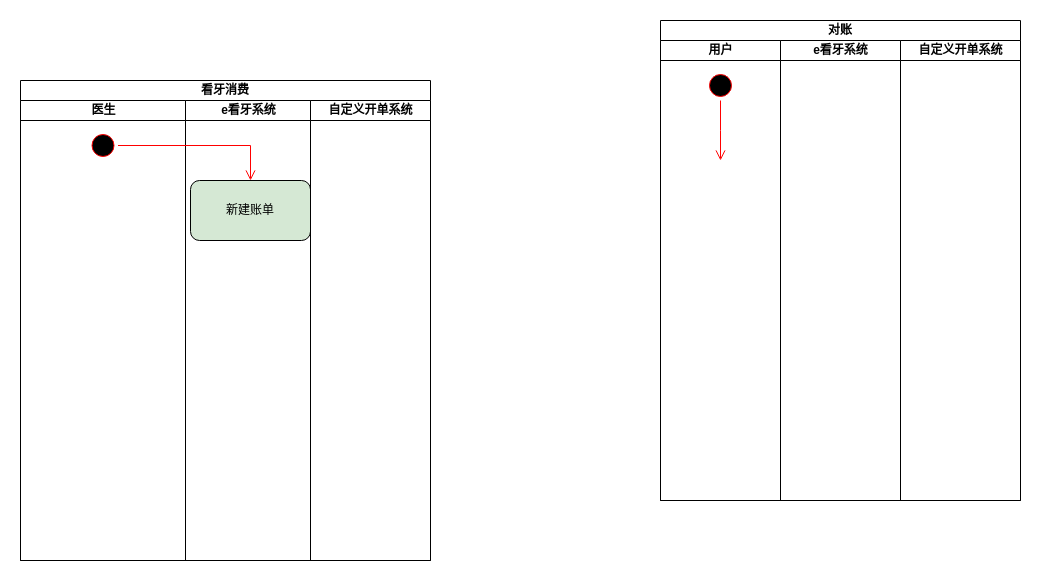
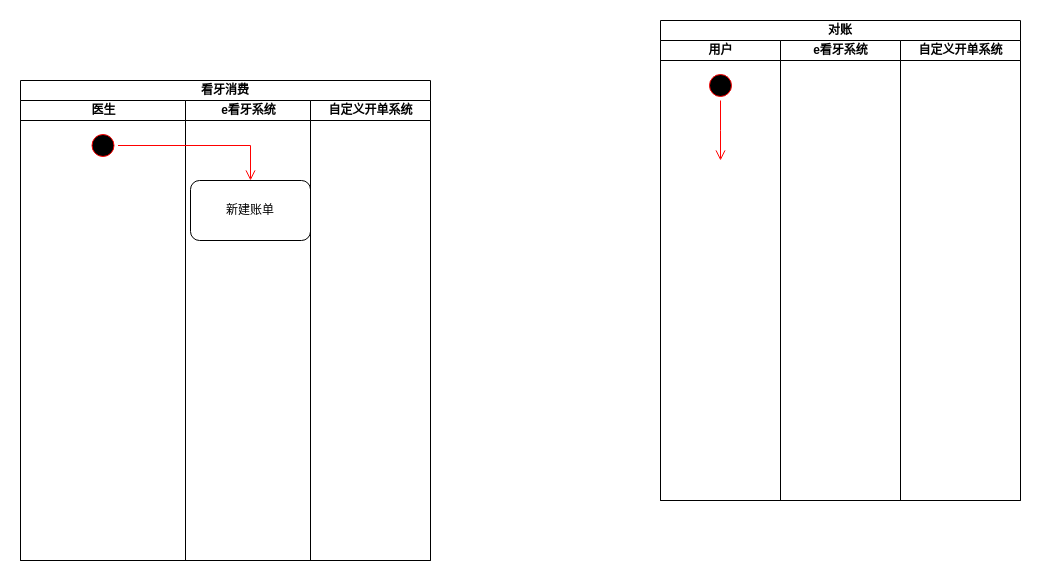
(251, 211) -> (251, 211)
